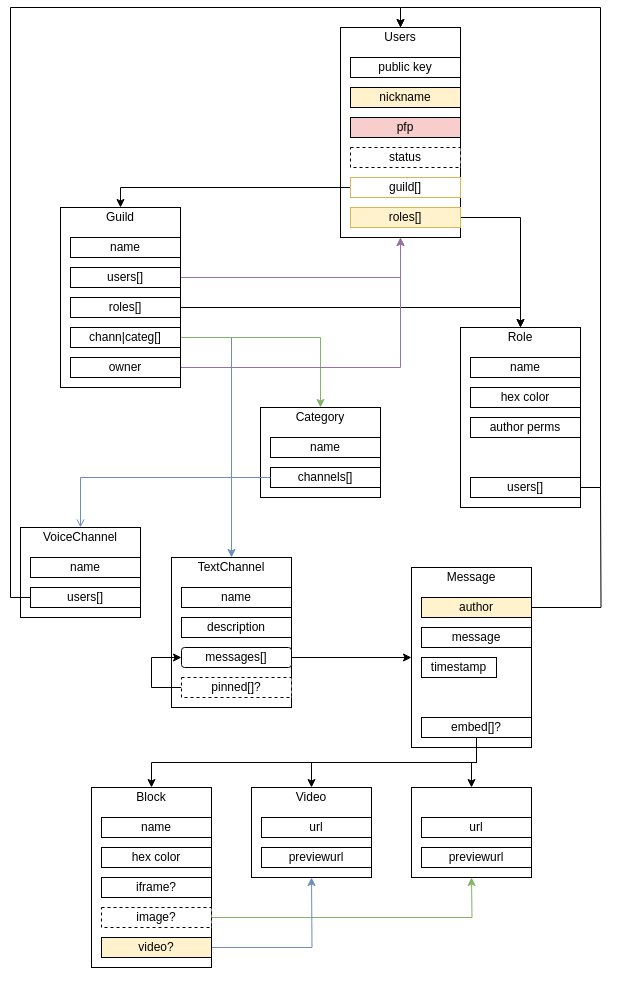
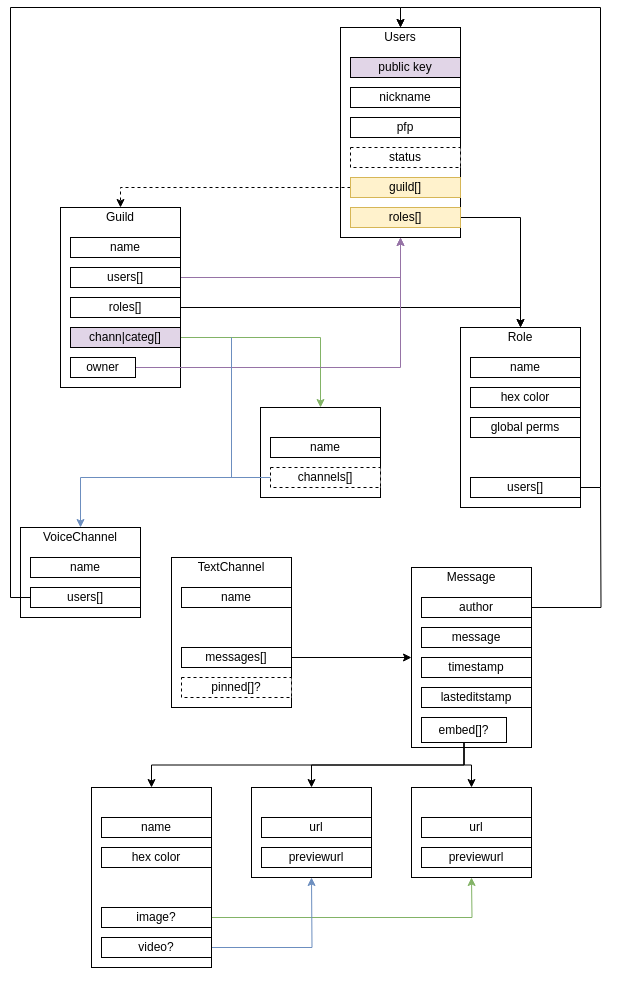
(406, 68) -> (406, 68)
(406, 98) -> (406, 98)
(406, 128) -> (406, 128)
(230, 188) -> (230, 188)
(406, 188) -> (406, 188)
(126, 338) -> (126, 338)
(126, 368) -> (103, 368)
(321, 418) -> none
(526, 428) -> (526, 428)
(326, 478) -> (326, 478)
(232, 515) -> none
(81, 521) -> (81, 519)
(477, 608) -> (477, 608)
(237, 628) -> none
(237, 658) -> (237, 658)
(459, 668) -> (477, 668)
(152, 677) -> none
none -> (477, 698)
(477, 728) -> (464, 730)
(152, 798) -> none
(312, 798) -> none
(157, 888) -> none
(157, 918) -> (157, 918)
(157, 948) -> (157, 948)
